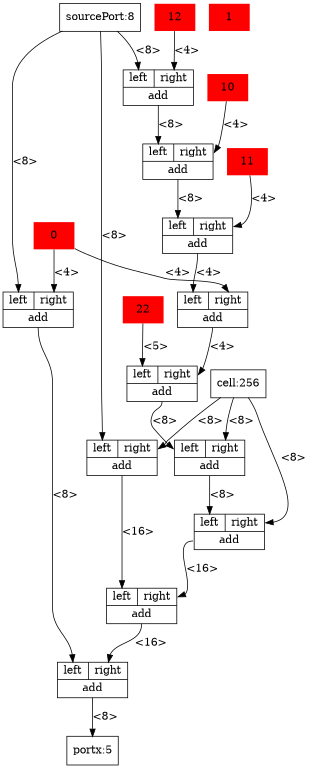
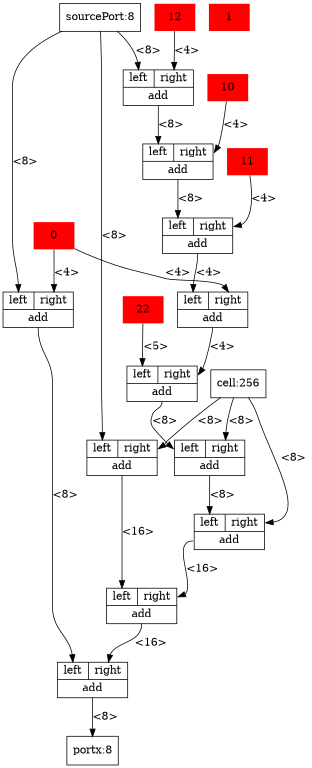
(93, 751) -> (93, 751)
